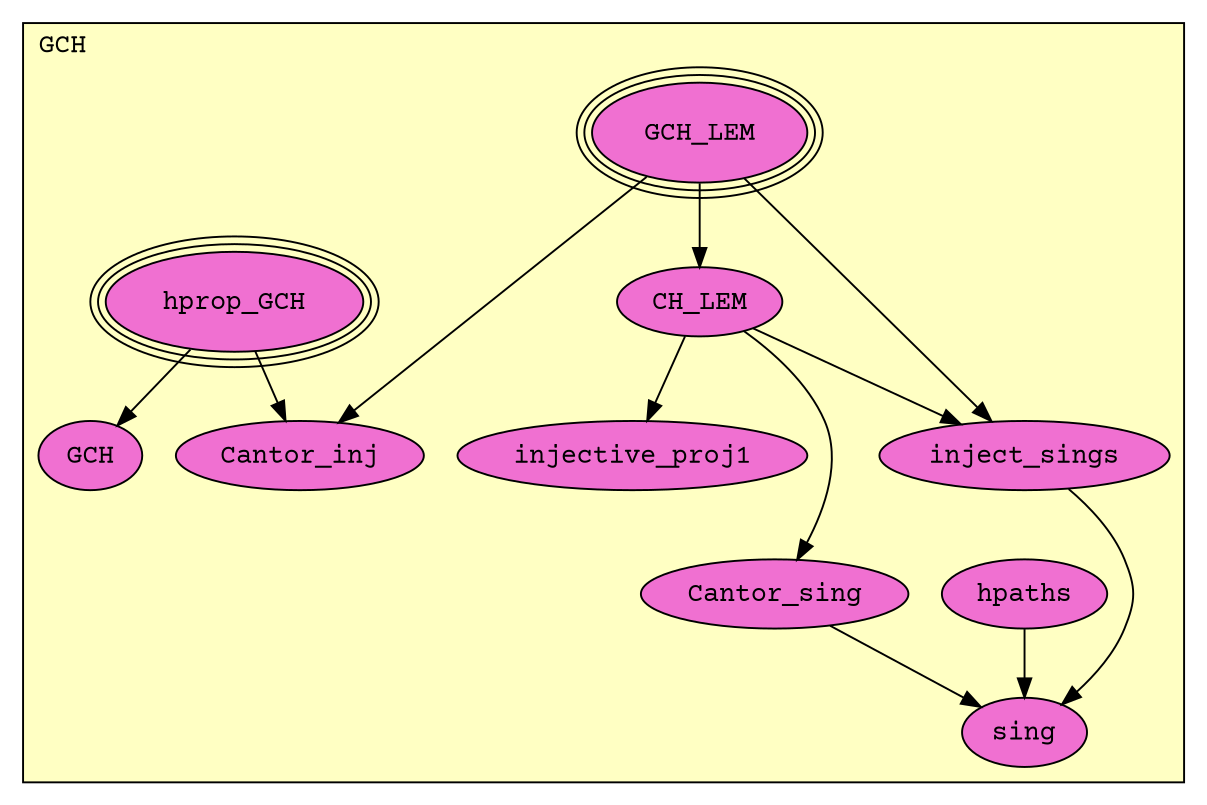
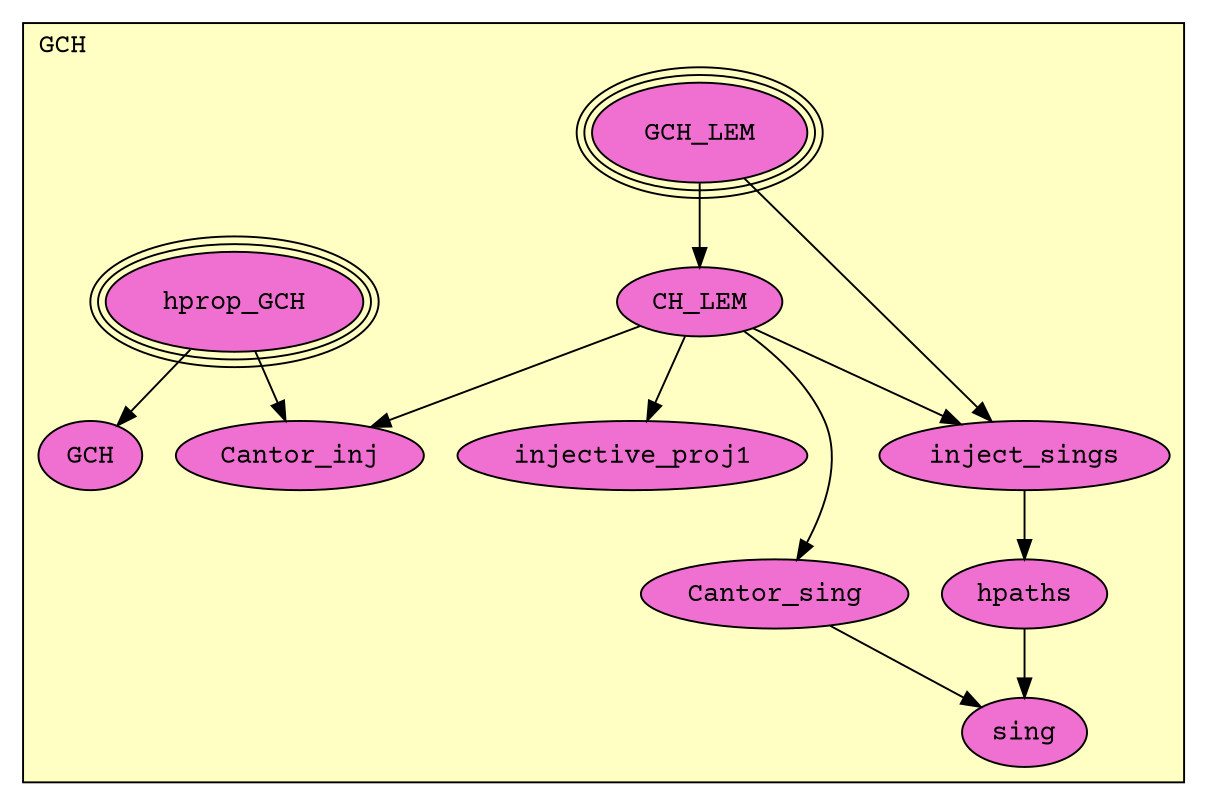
(500, 294) -> (514, 373)
(1133, 589) -> (1025, 515)
